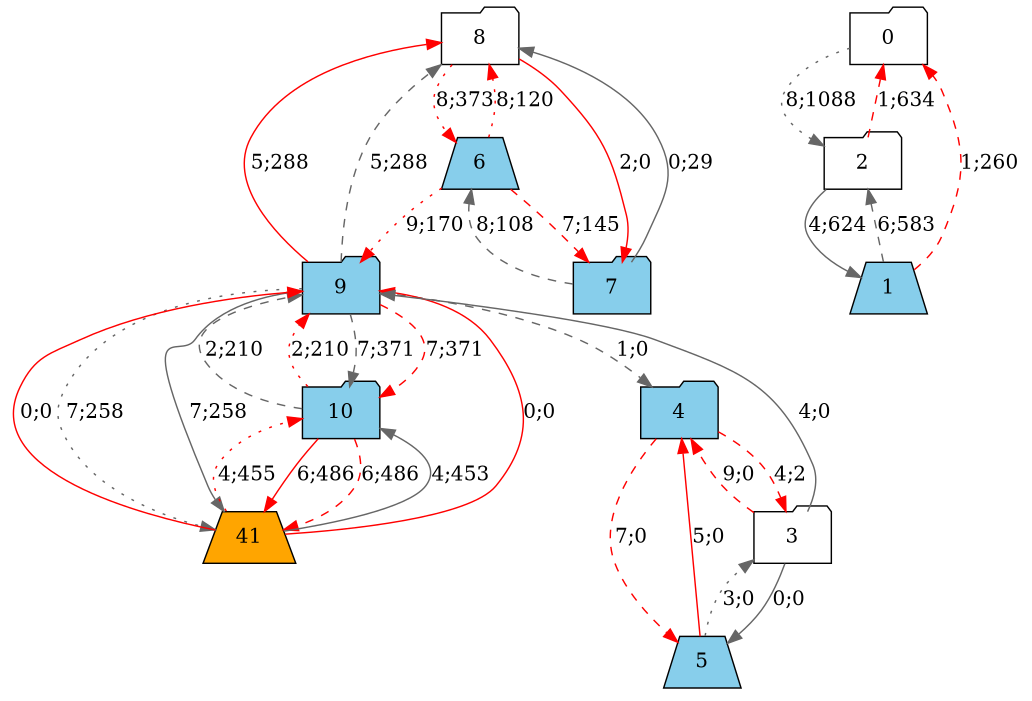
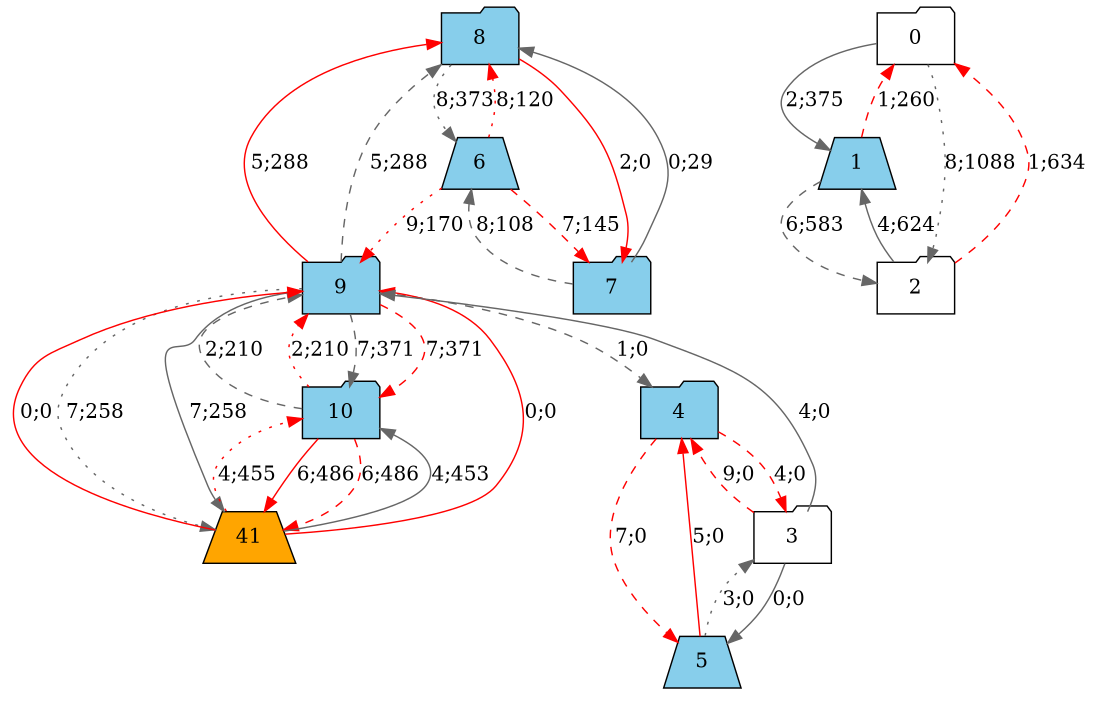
(480, 39) -> (480, 39)
none -> (797, 77)
(434, 97) -> (434, 97)
(790, 475) -> (790, 475)
